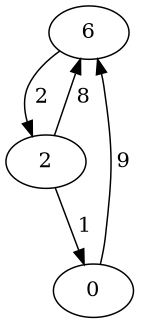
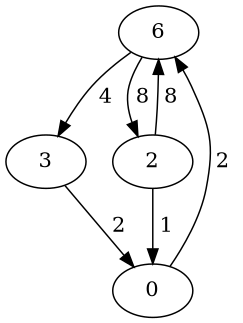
(42, 97) -> (143, 97)
none -> (46, 162)
(124, 162) -> (223, 162)
